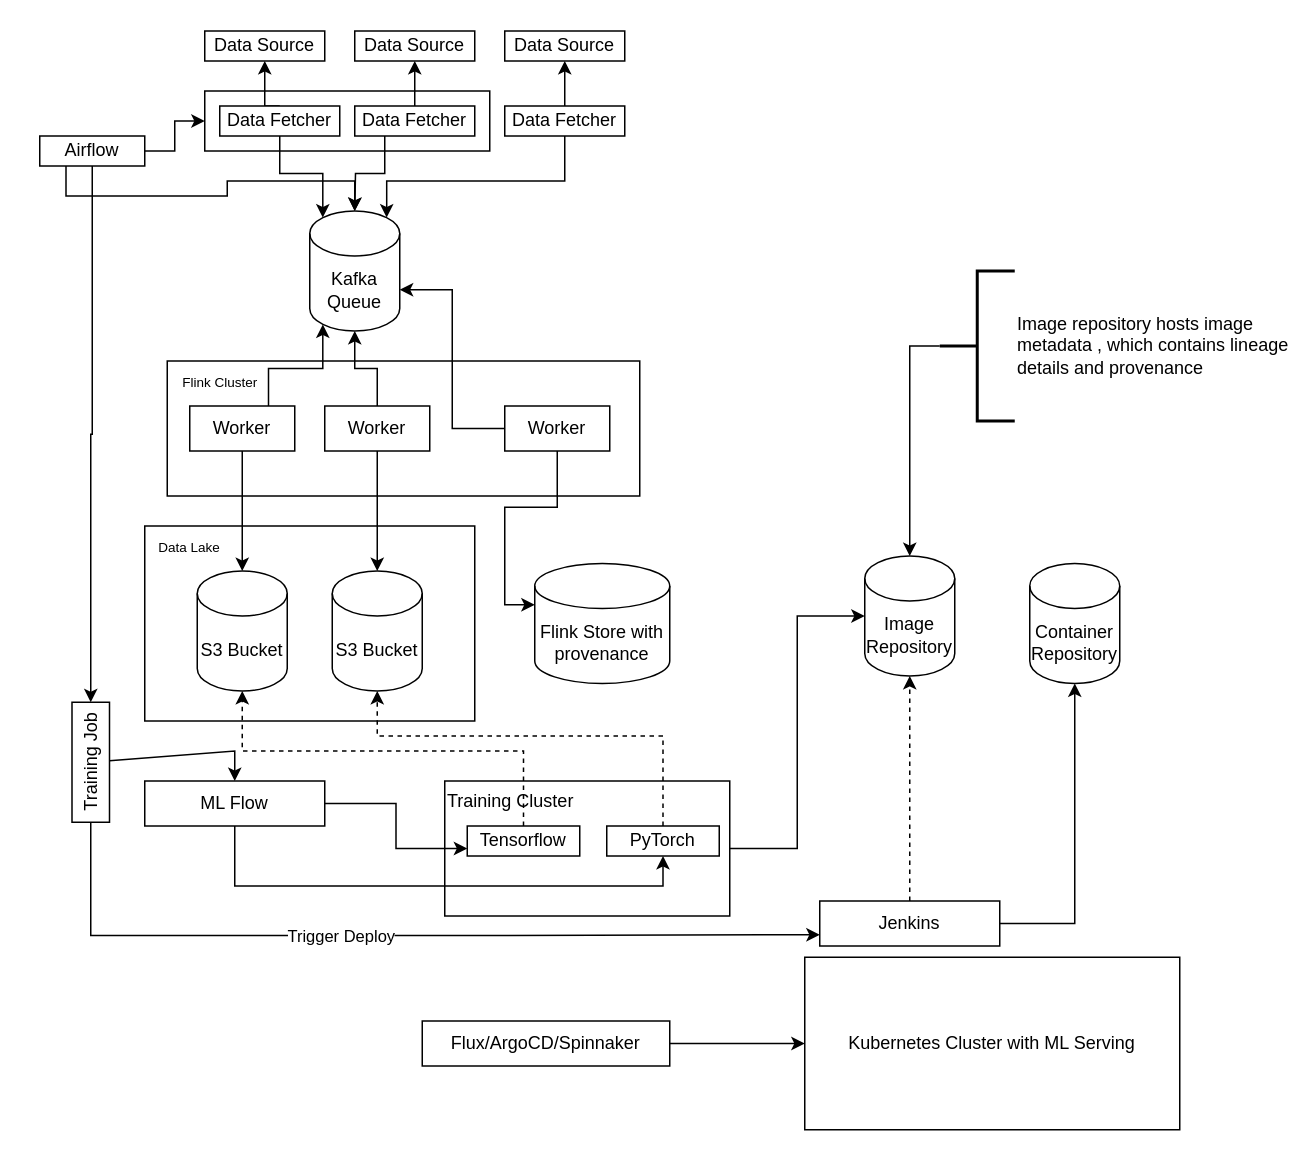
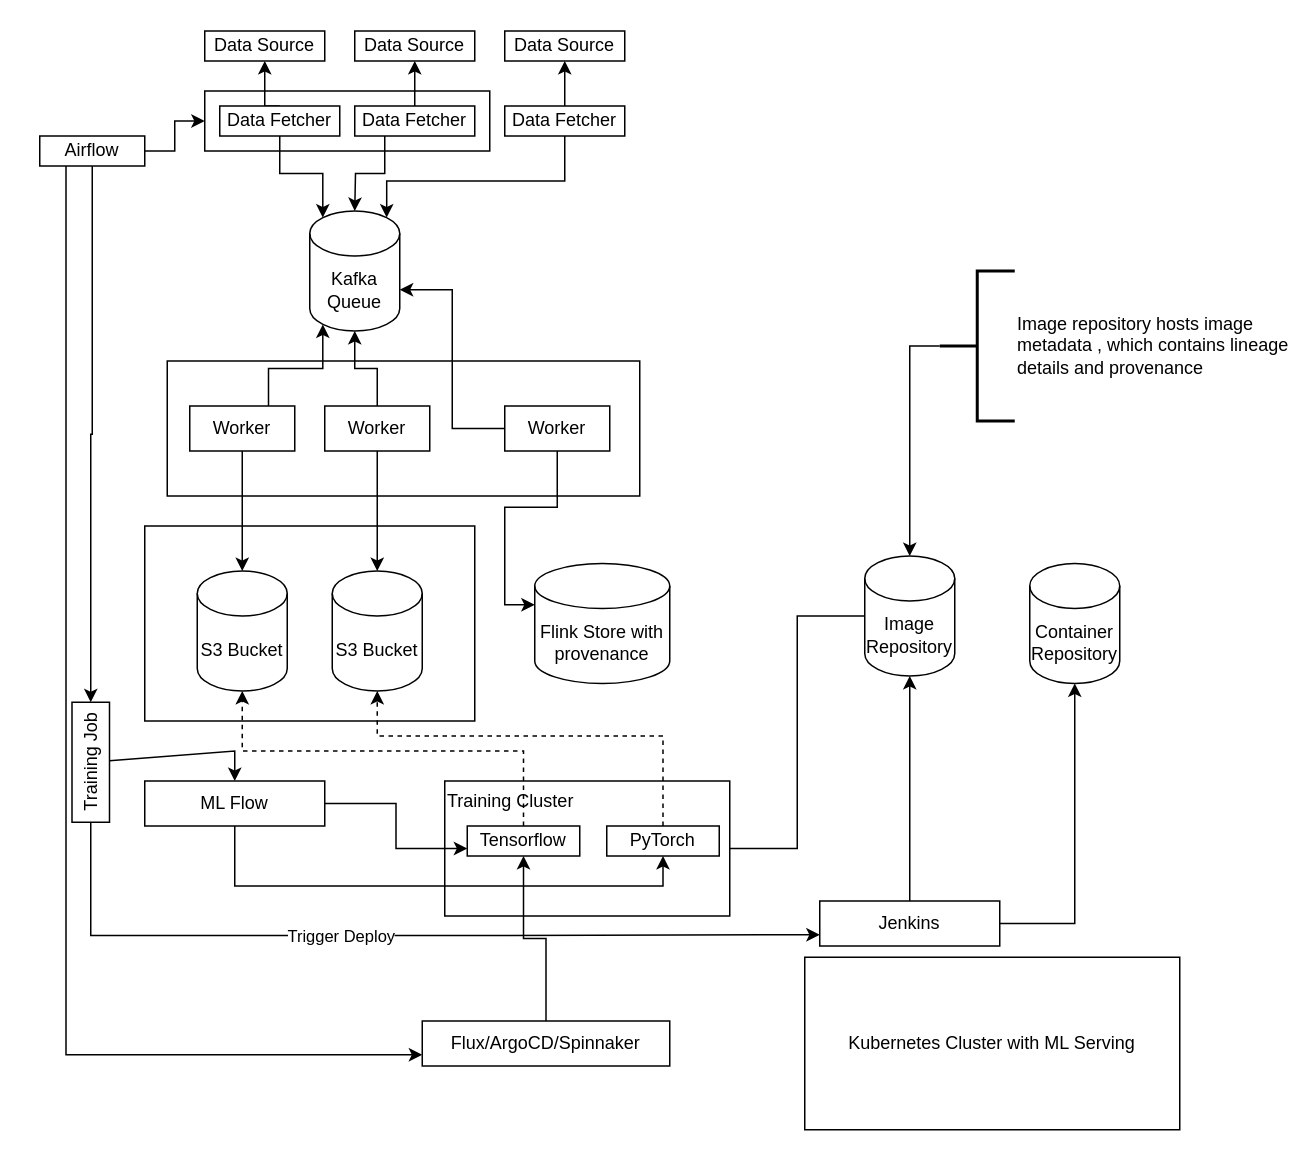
(215, 196) -> (66, 796)
(221, 383) -> none
(190, 548) -> none
(853, 616) -> (857, 616)
(910, 792) -> (910, 792)
(732, 1043) -> (540, 938)
